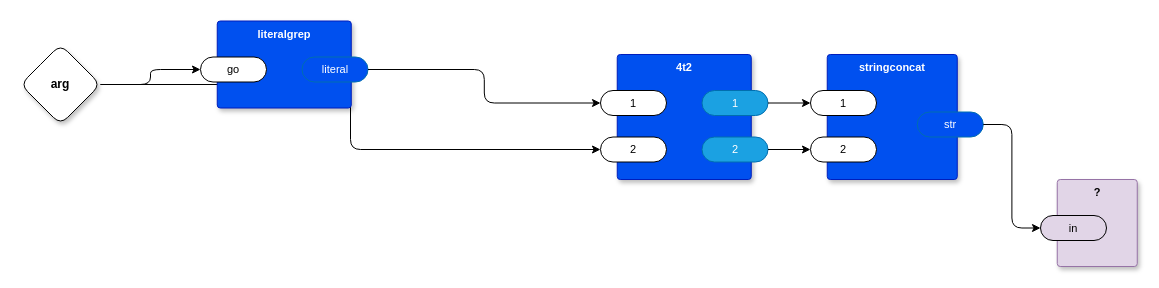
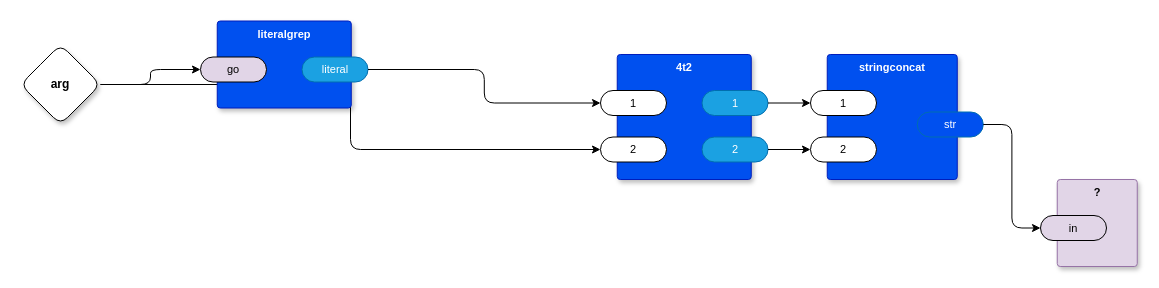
(234, 70) -> (234, 70)
(335, 70) -> (335, 70)
